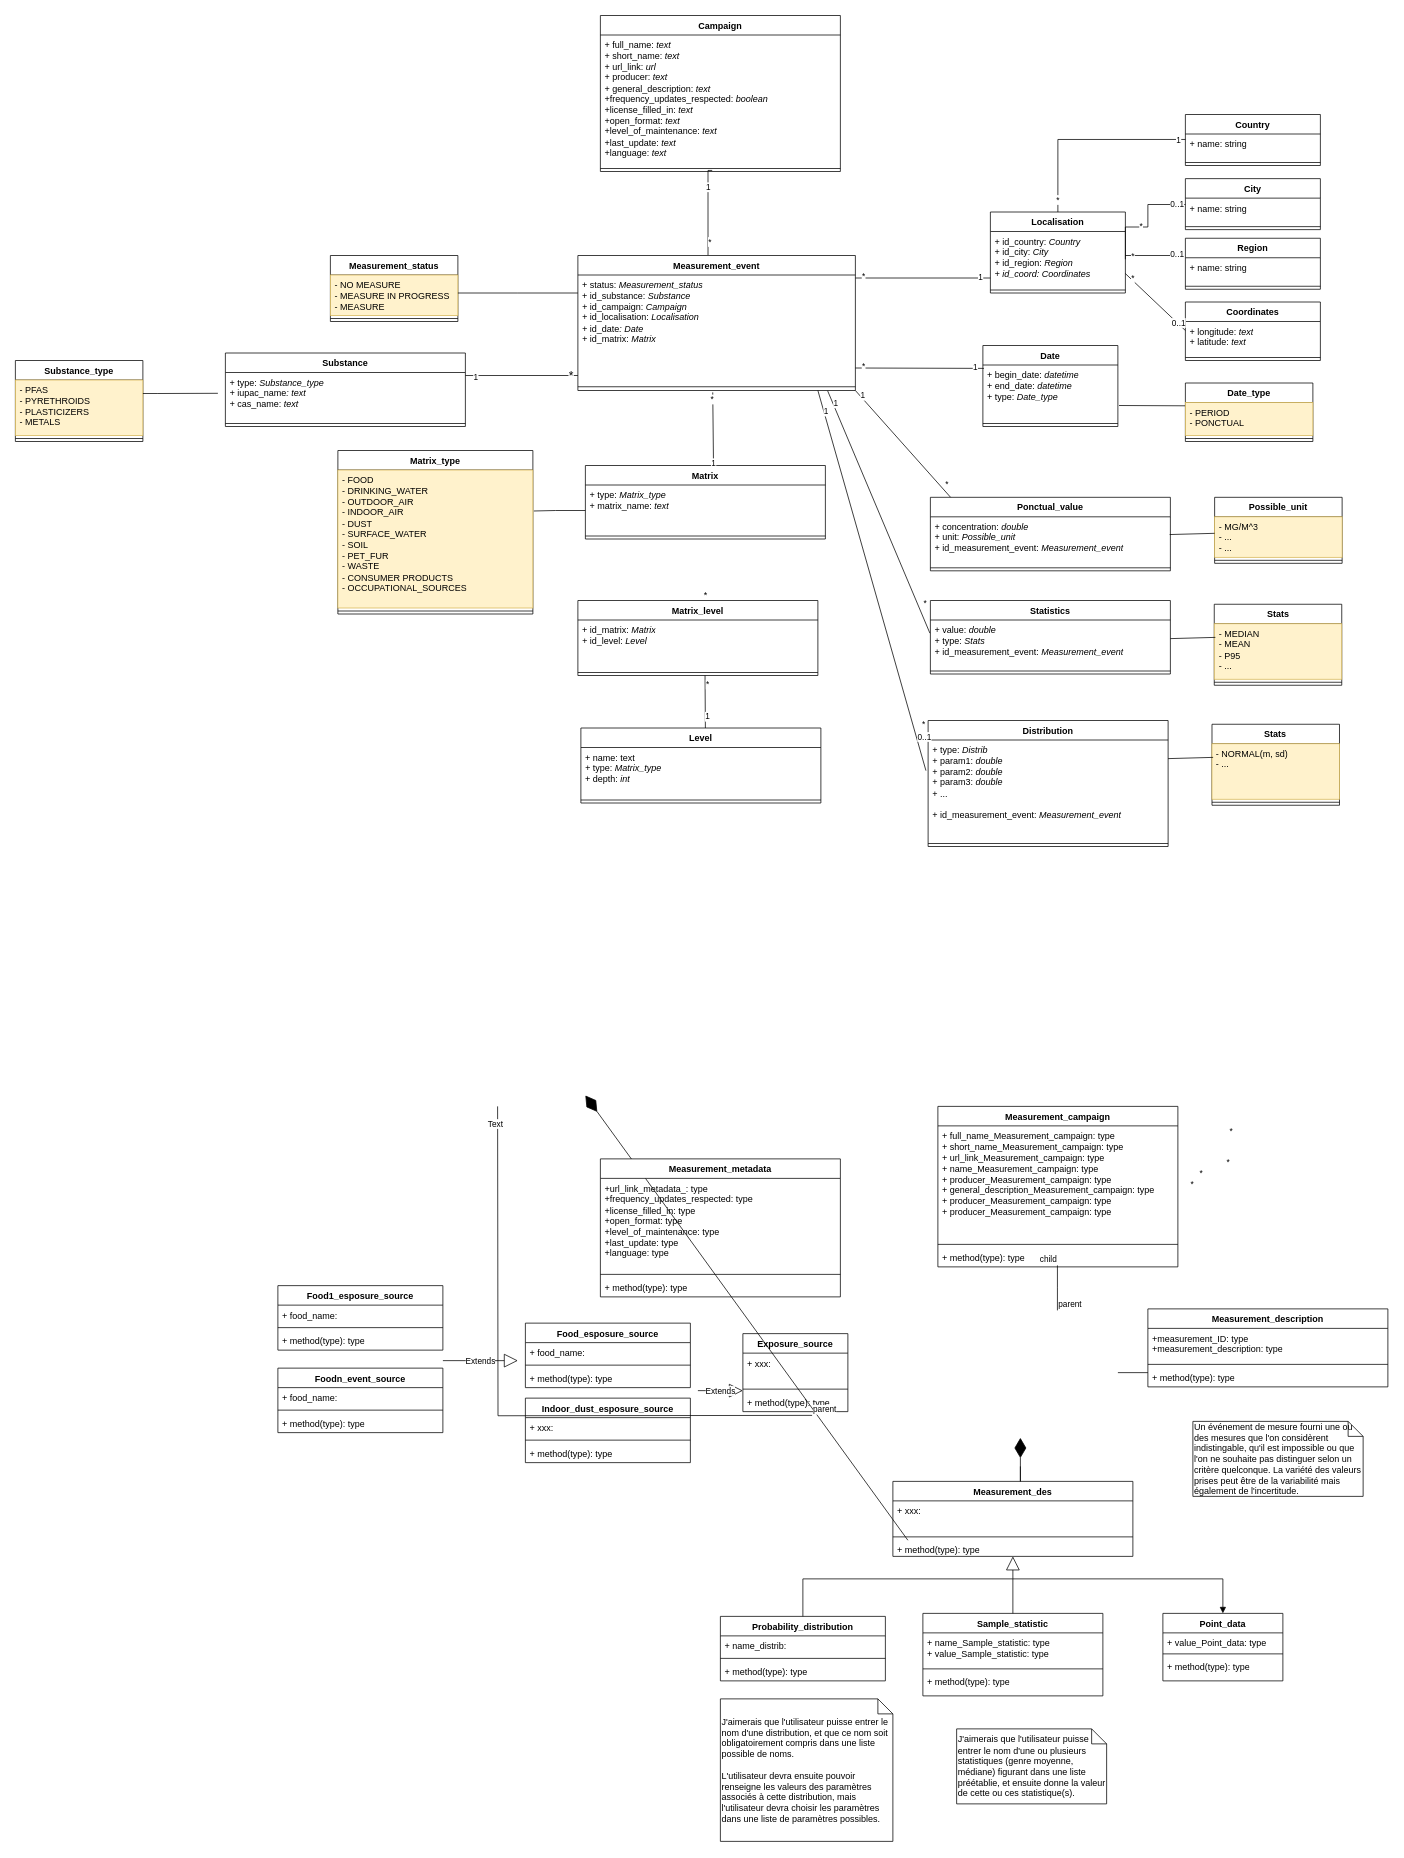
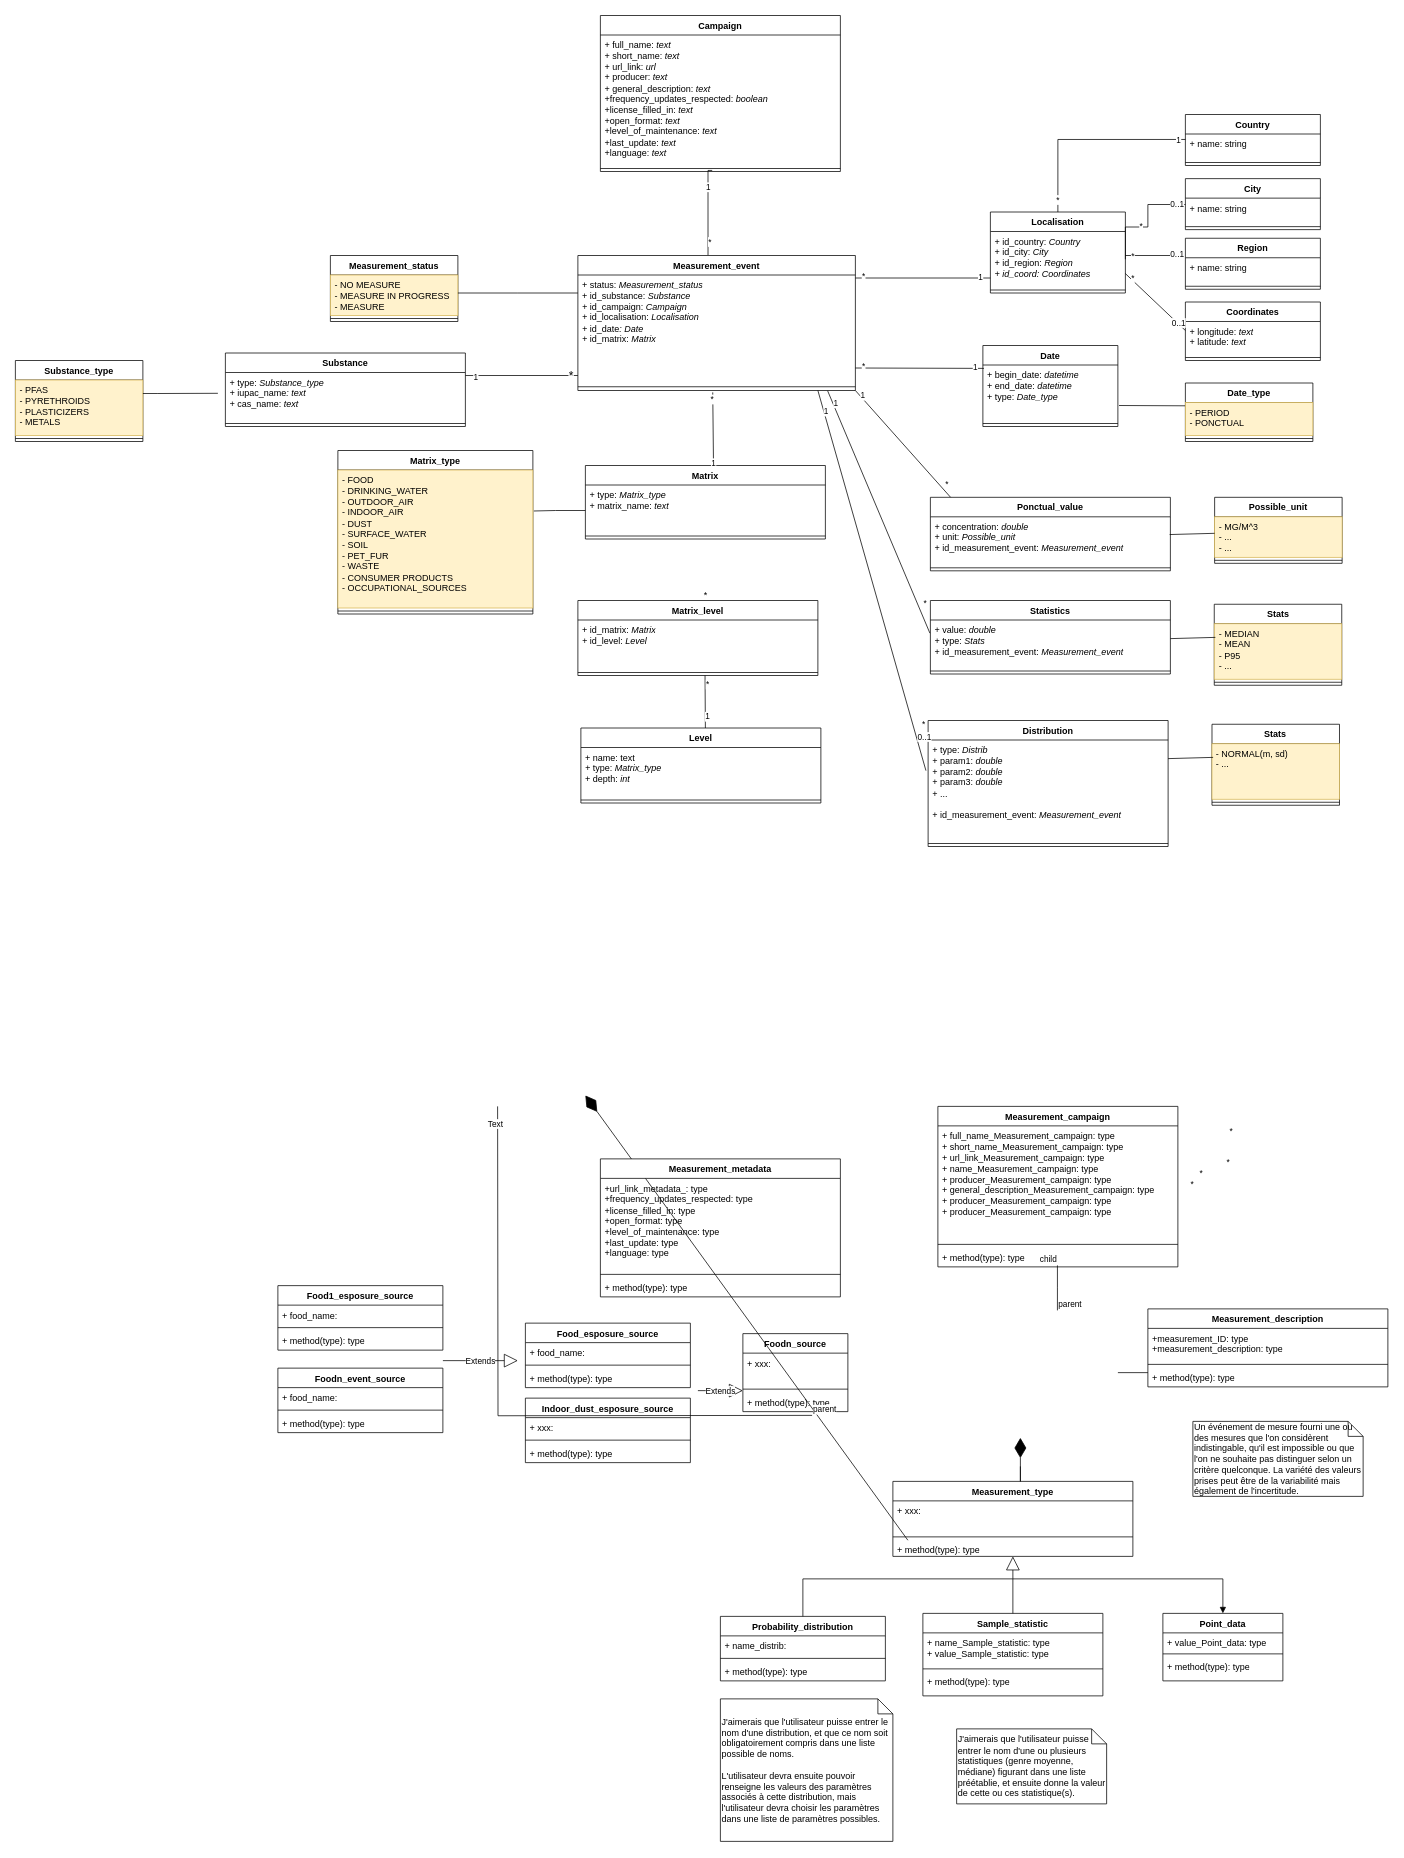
(795, 1345) -> (795, 1345)
(1013, 1492) -> (1013, 1492)
